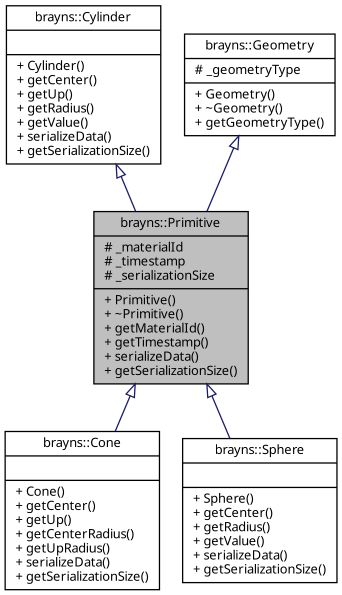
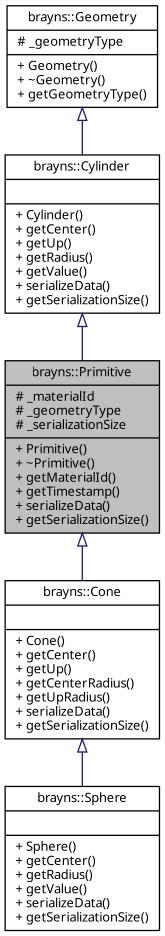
(220, 180) -> (82, 138)
(145, 262) -> (69, 411)
(221, 417) -> (82, 769)
